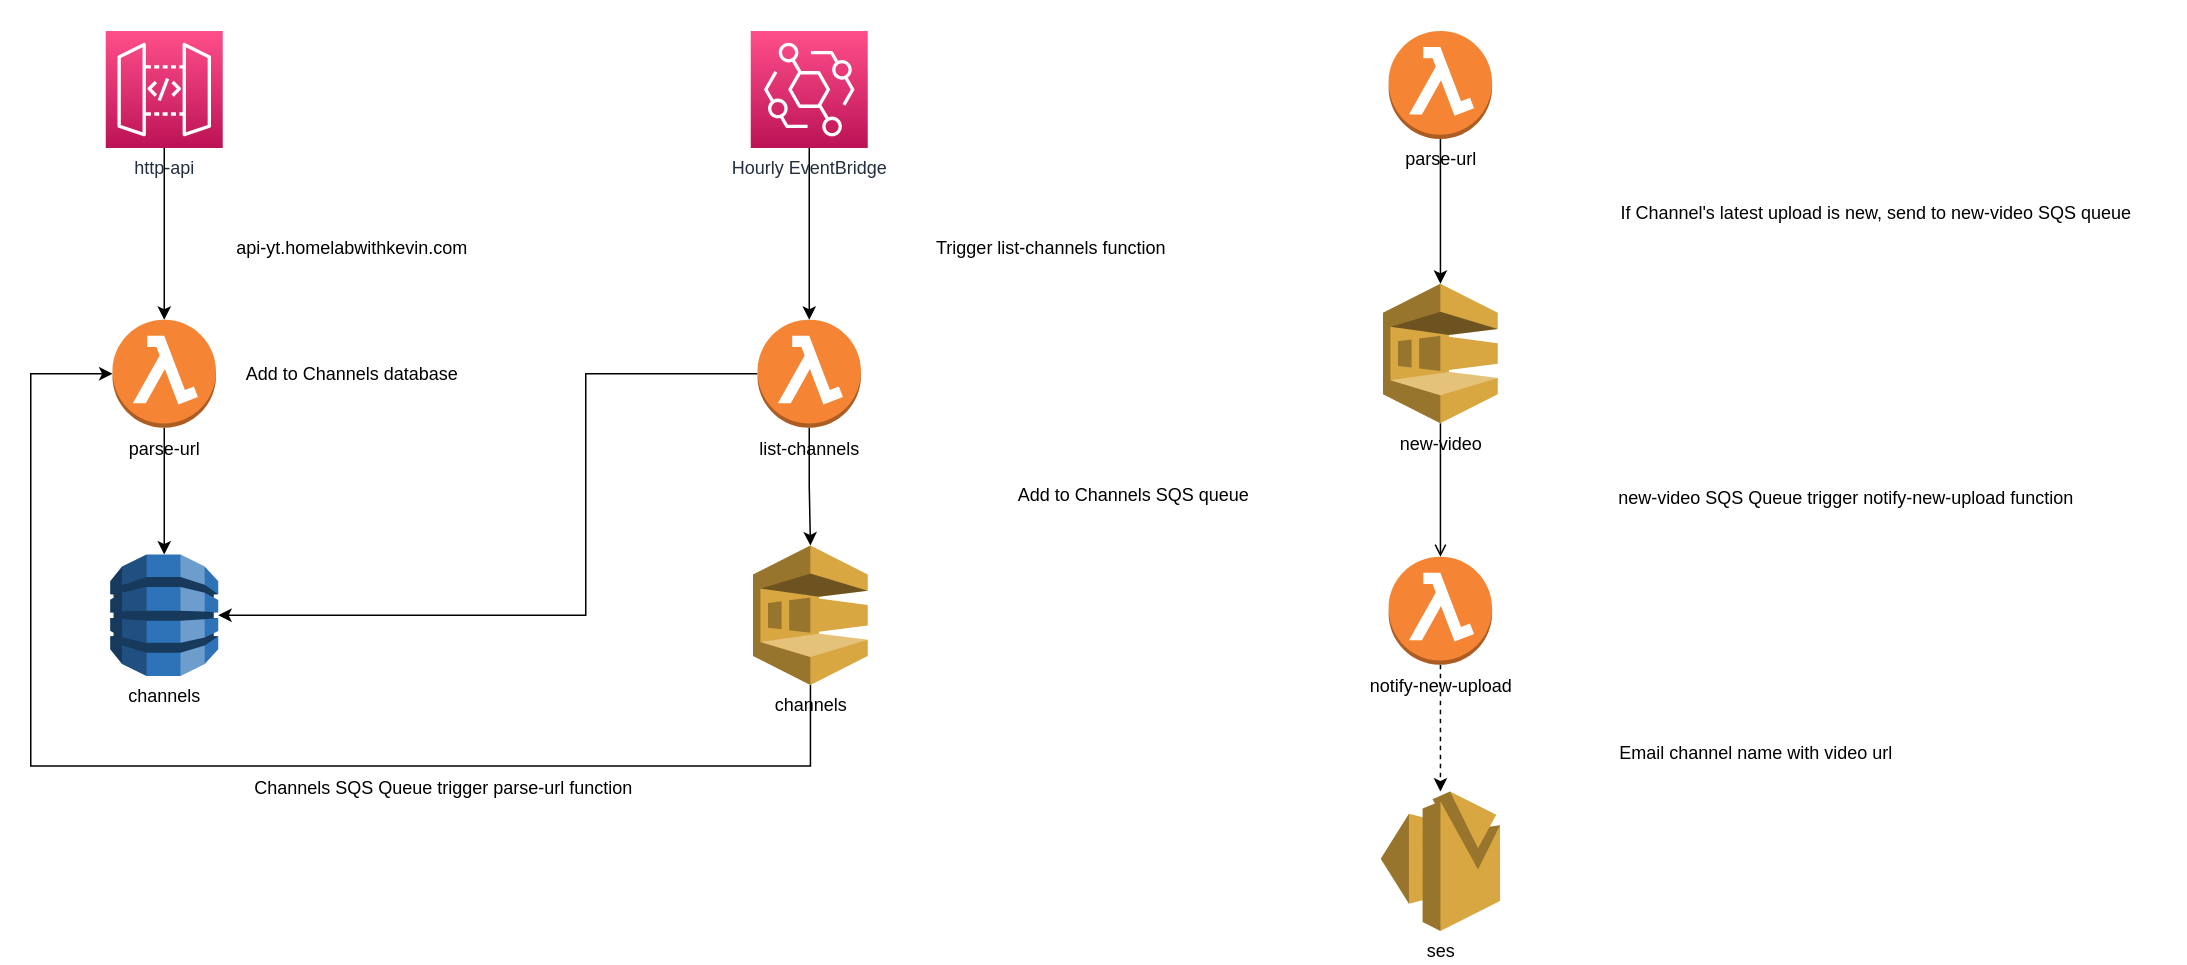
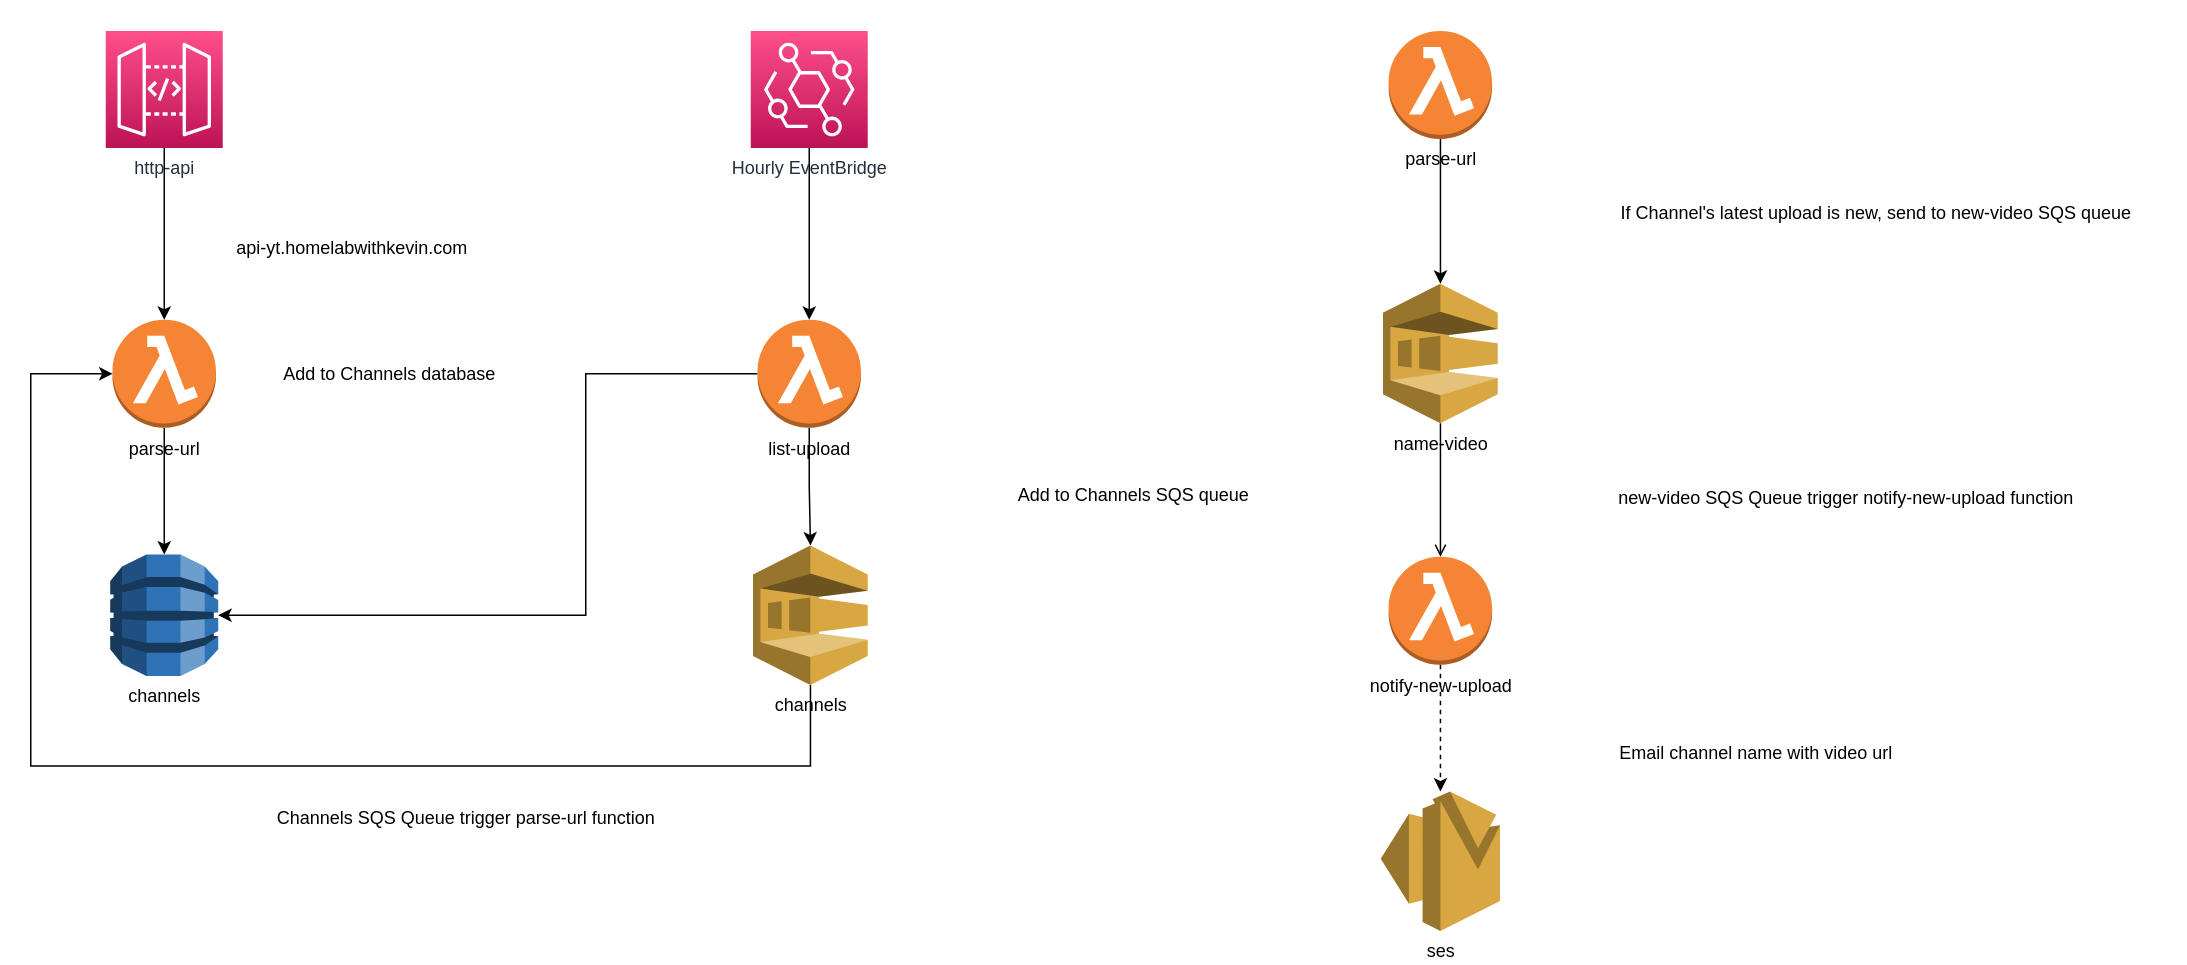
(1051, 248) -> none
(351, 374) -> (389, 374)
(1442, 445) -> (1442, 445)
(810, 450) -> (810, 450)
(443, 788) -> (466, 818)
